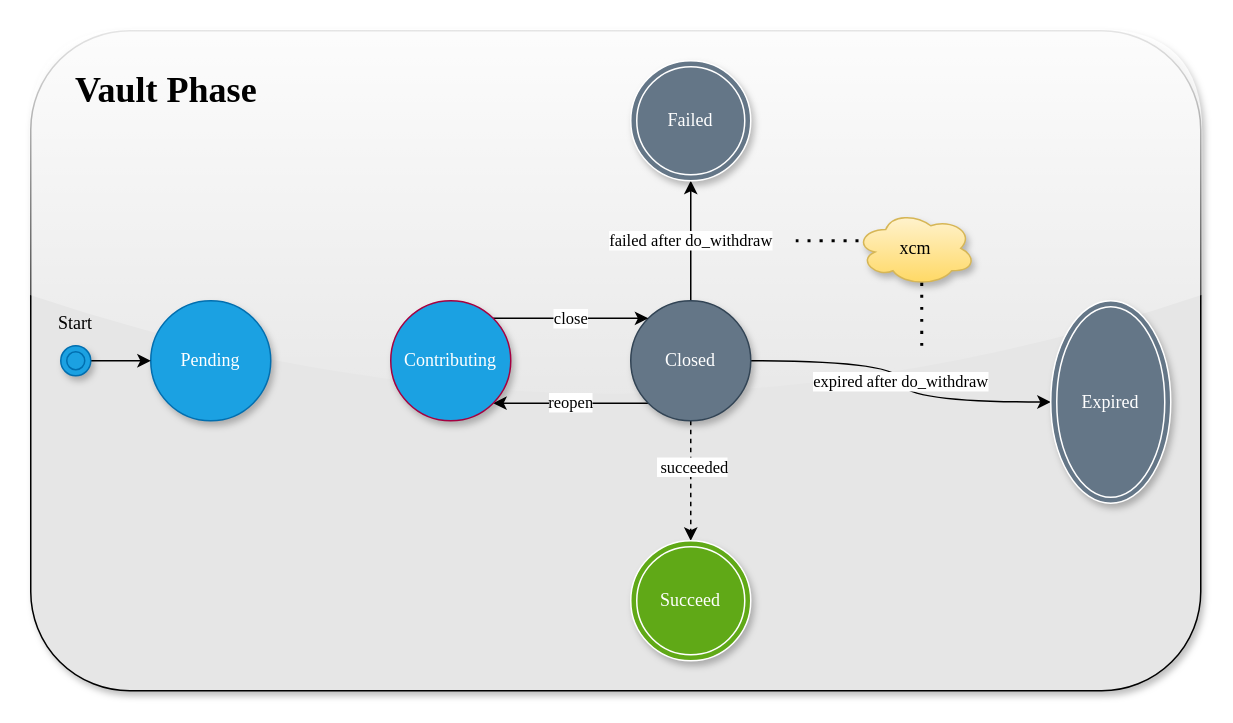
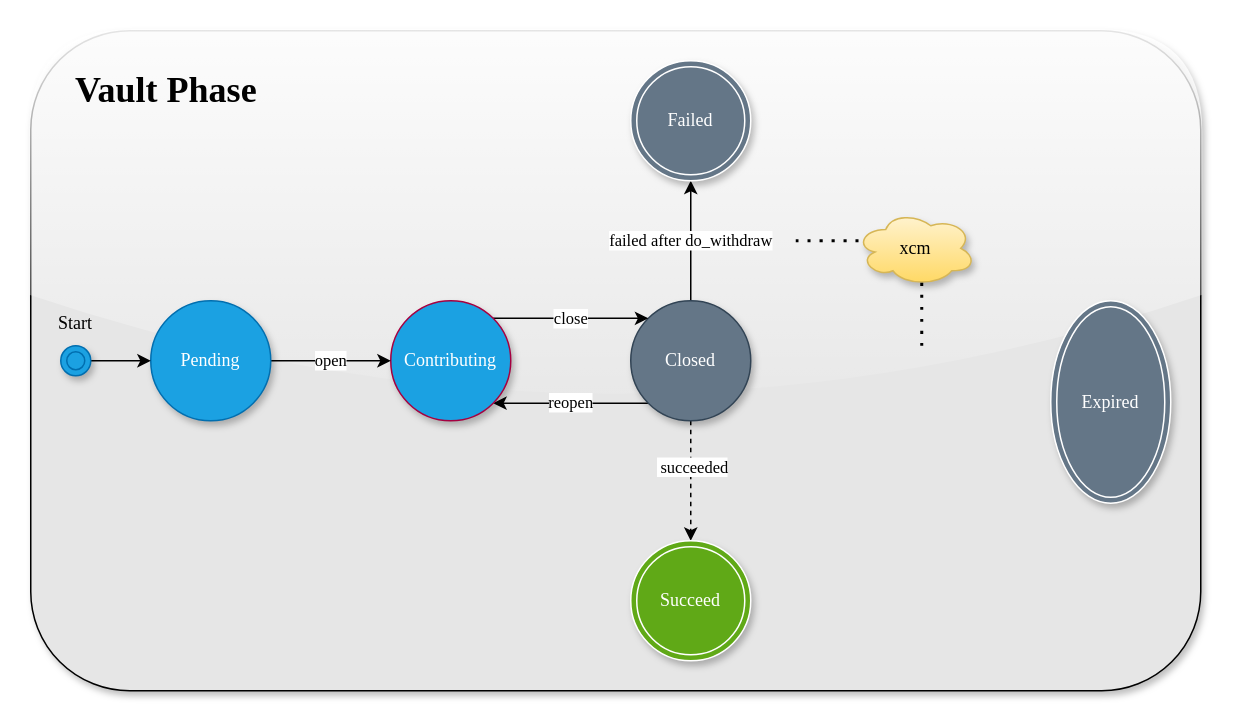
none -> (326, 361)
(898, 377) -> none
